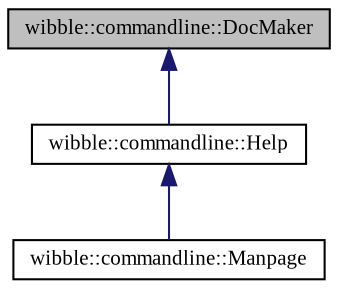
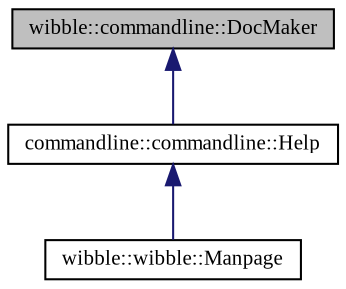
(169, 144) -> (173, 144)
(169, 260) -> (173, 260)
